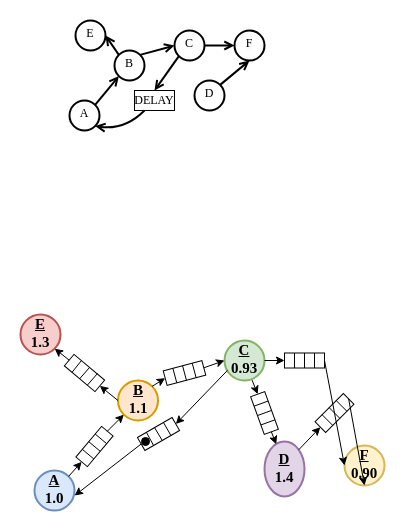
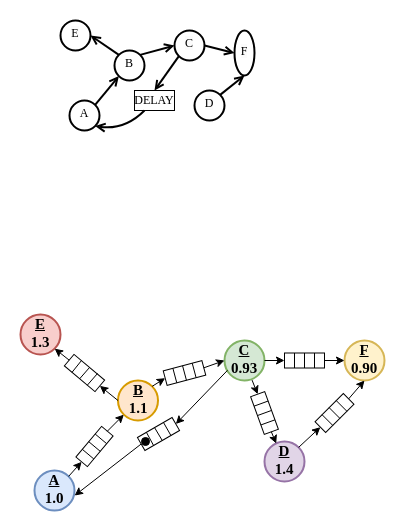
(91, 36) -> (76, 36)
(250, 46) -> (245, 53)
(210, 96) -> (210, 106)
(365, 466) -> (365, 361)
(285, 469) -> (285, 462)
